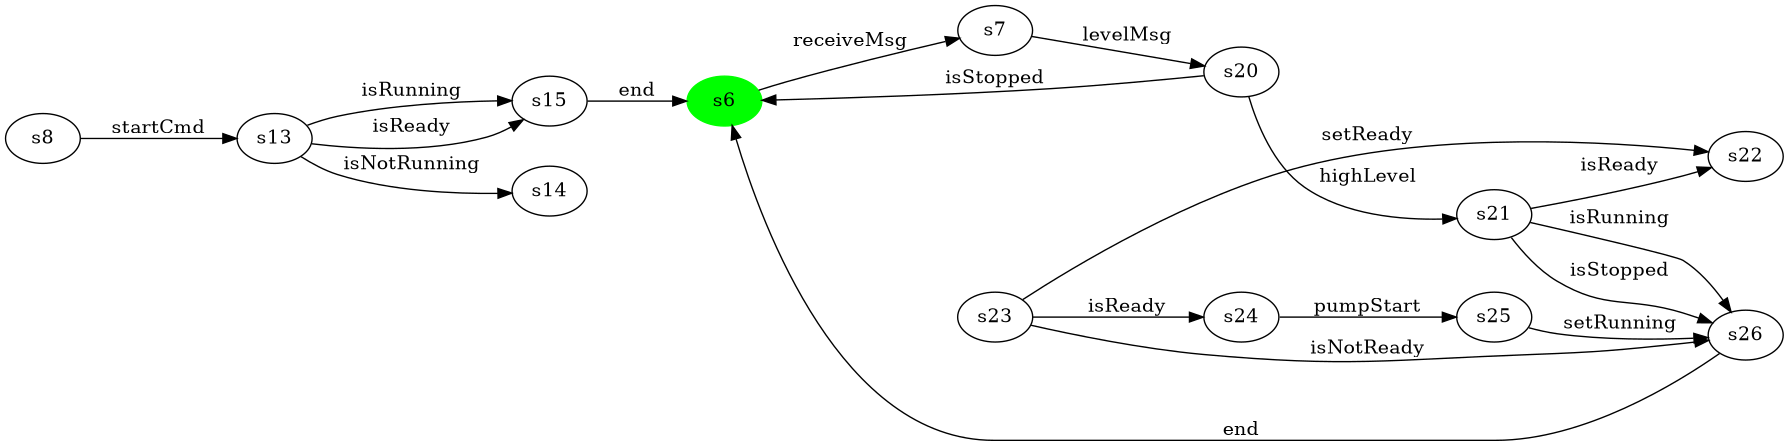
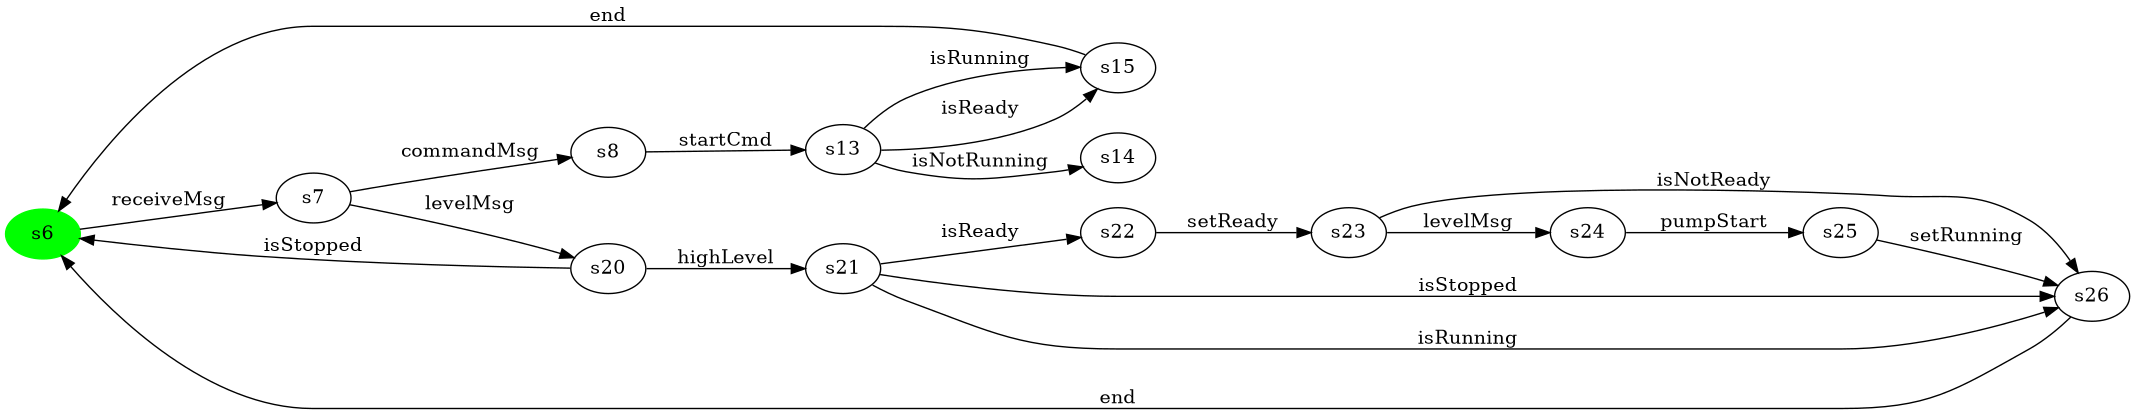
(1343, 158) -> (1226, 233)
none -> (454, 175)
(1127, 307) -> (1468, 222)
